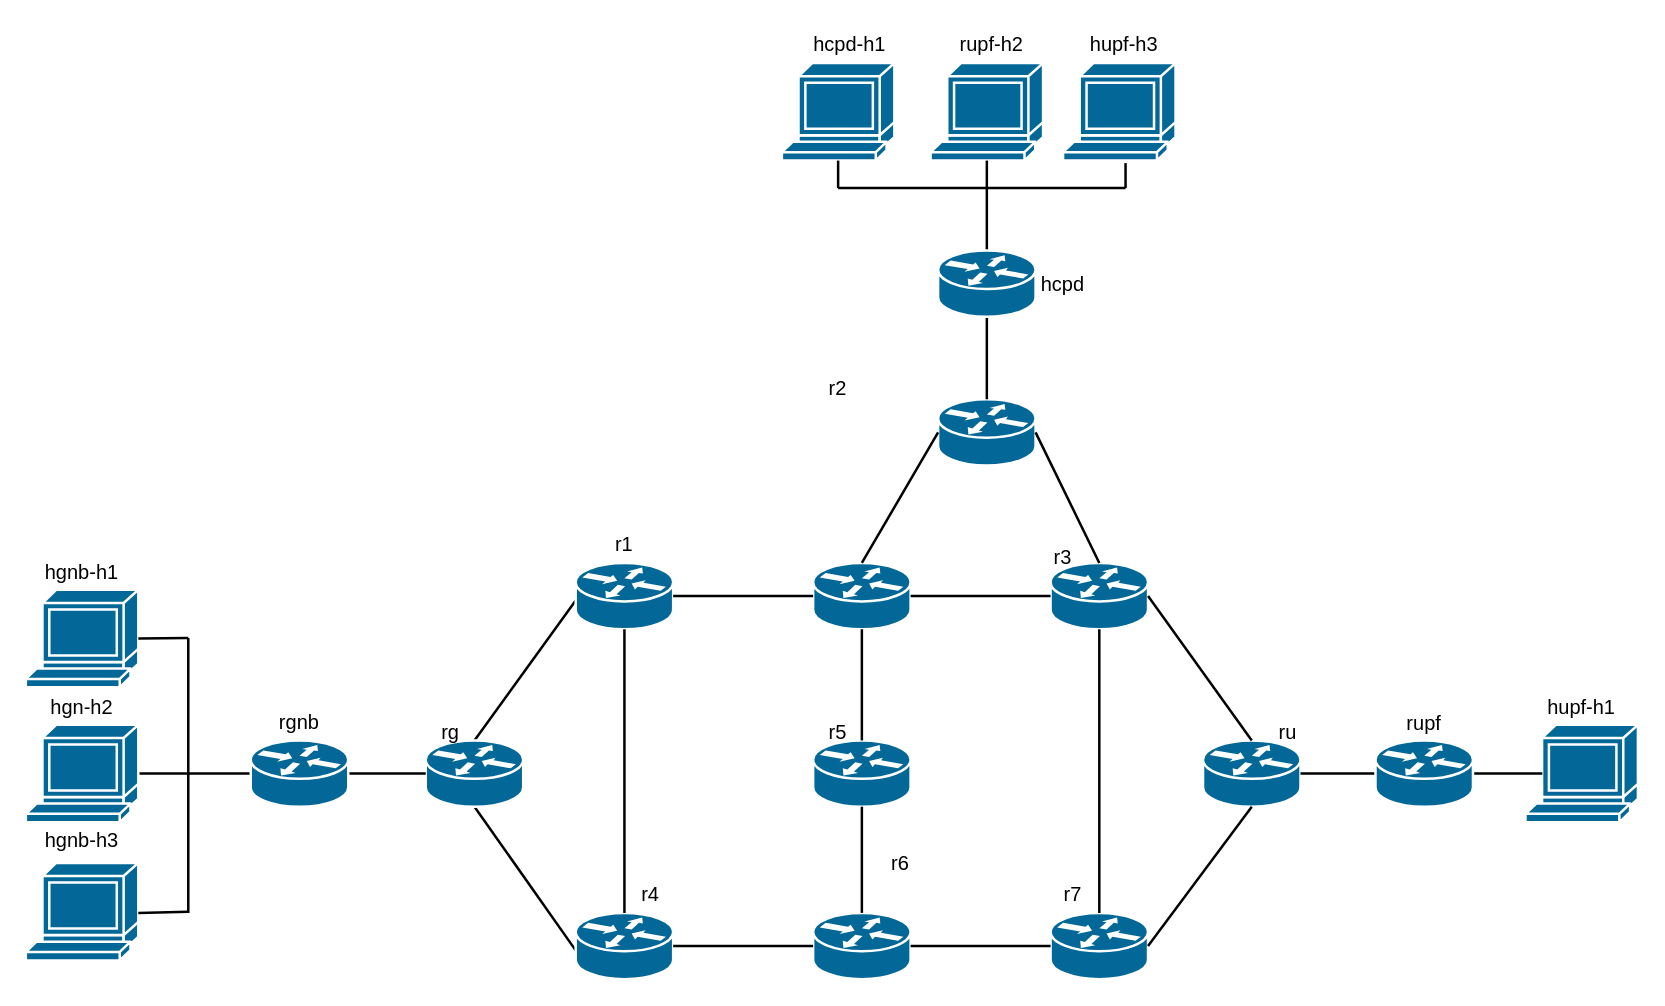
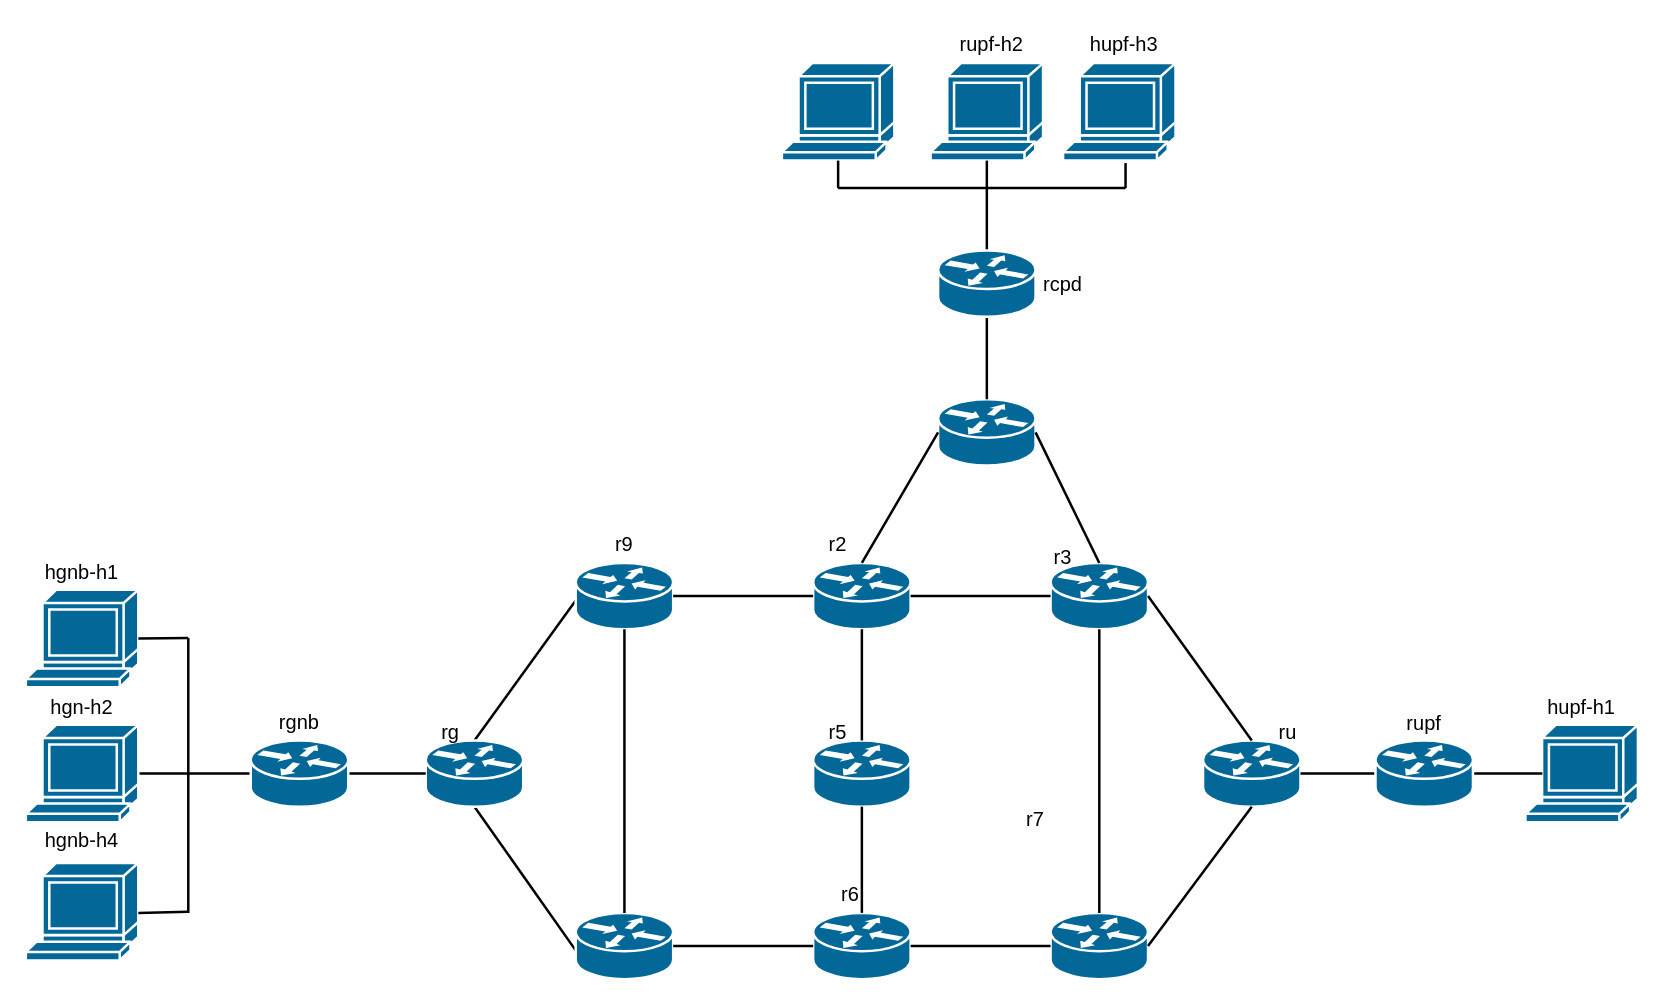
(850, 44) -> none
(1063, 284) -> (1063, 284)
(838, 388) -> (838, 544)
(624, 544) -> (624, 544)
(82, 841) -> (82, 841)
(901, 863) -> (851, 894)
(651, 894) -> none
(1073, 894) -> (1036, 819)
